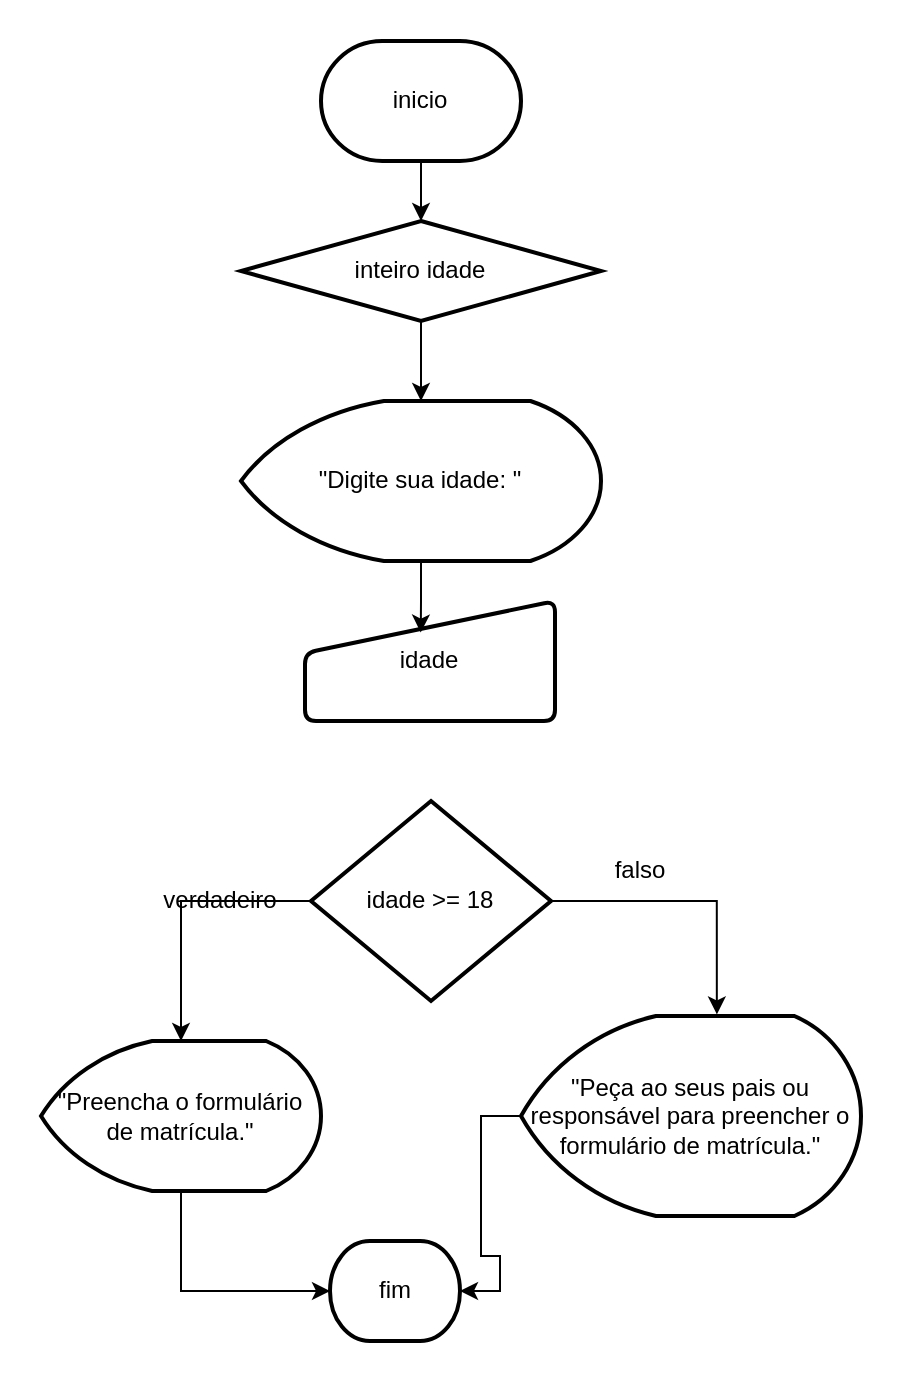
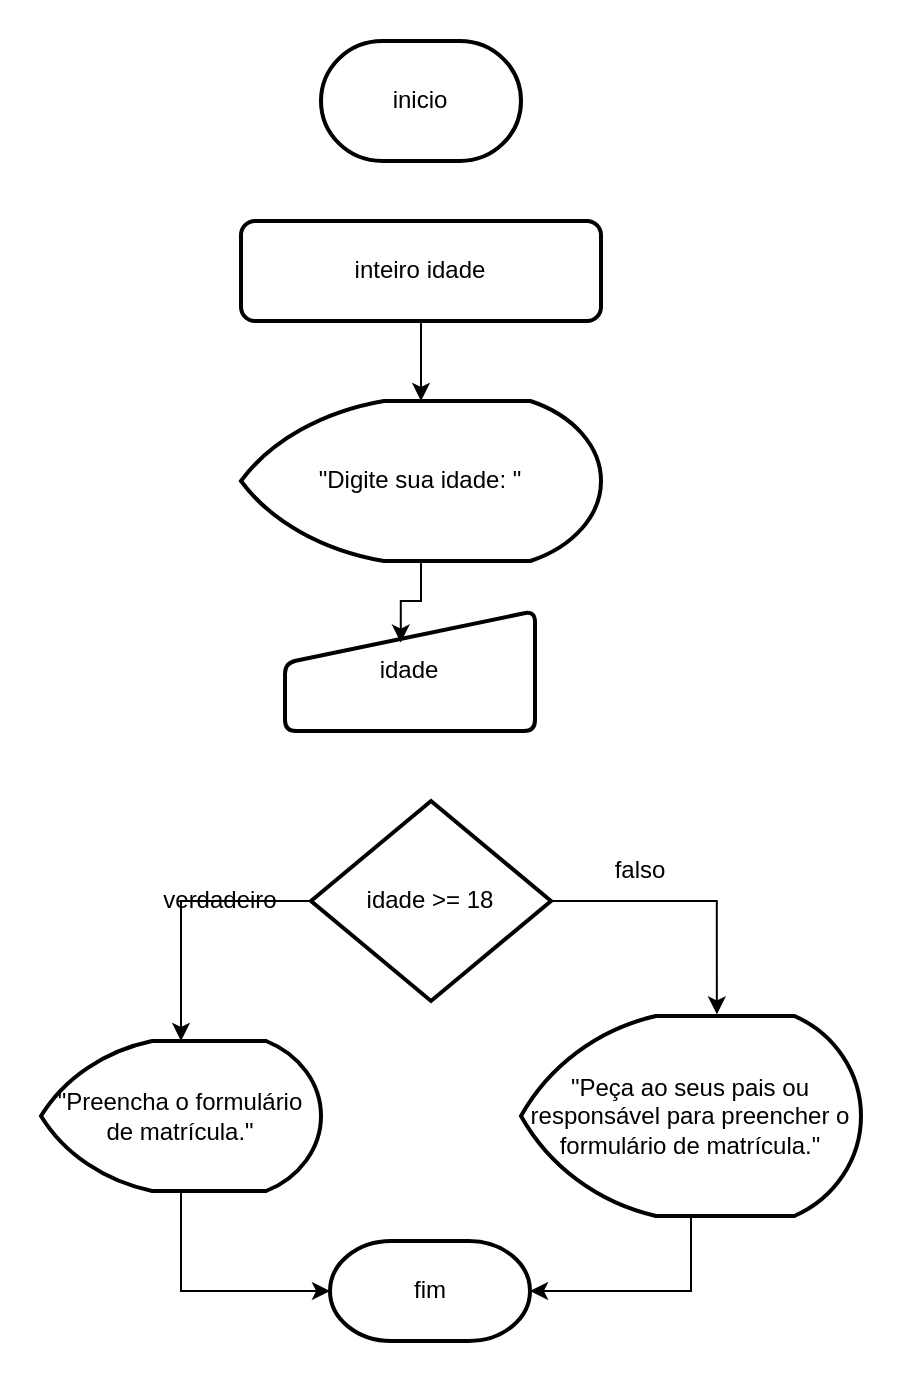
(421, 198) -> none
(421, 271) -> (421, 271)
(430, 661) -> (410, 671)
(395, 1291) -> (430, 1291)
